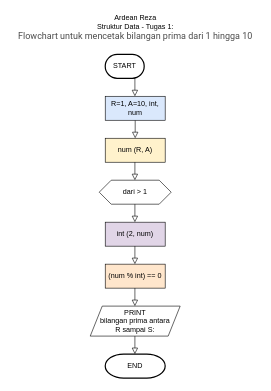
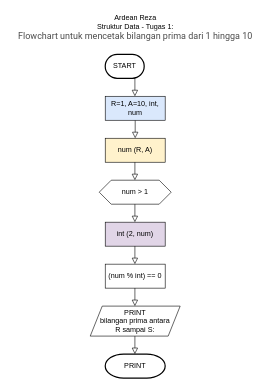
(135, 192) -> (135, 192)
(135, 276) -> (135, 276)
(135, 366) -> (135, 366)
